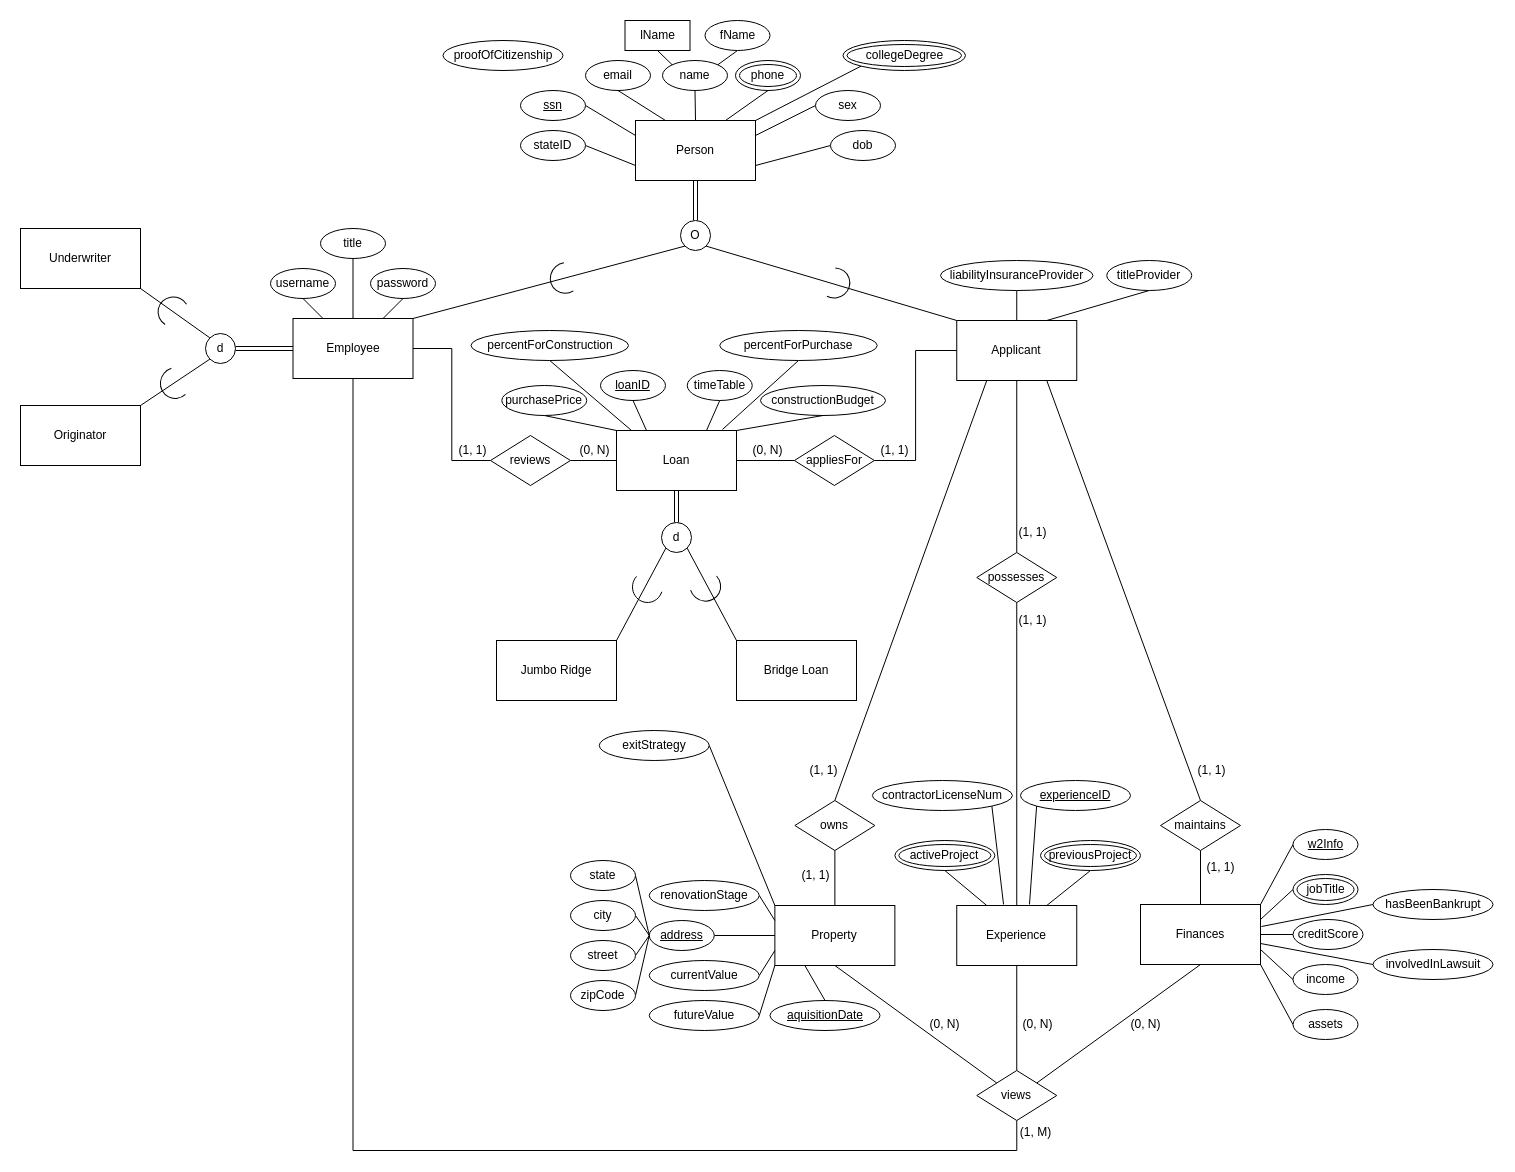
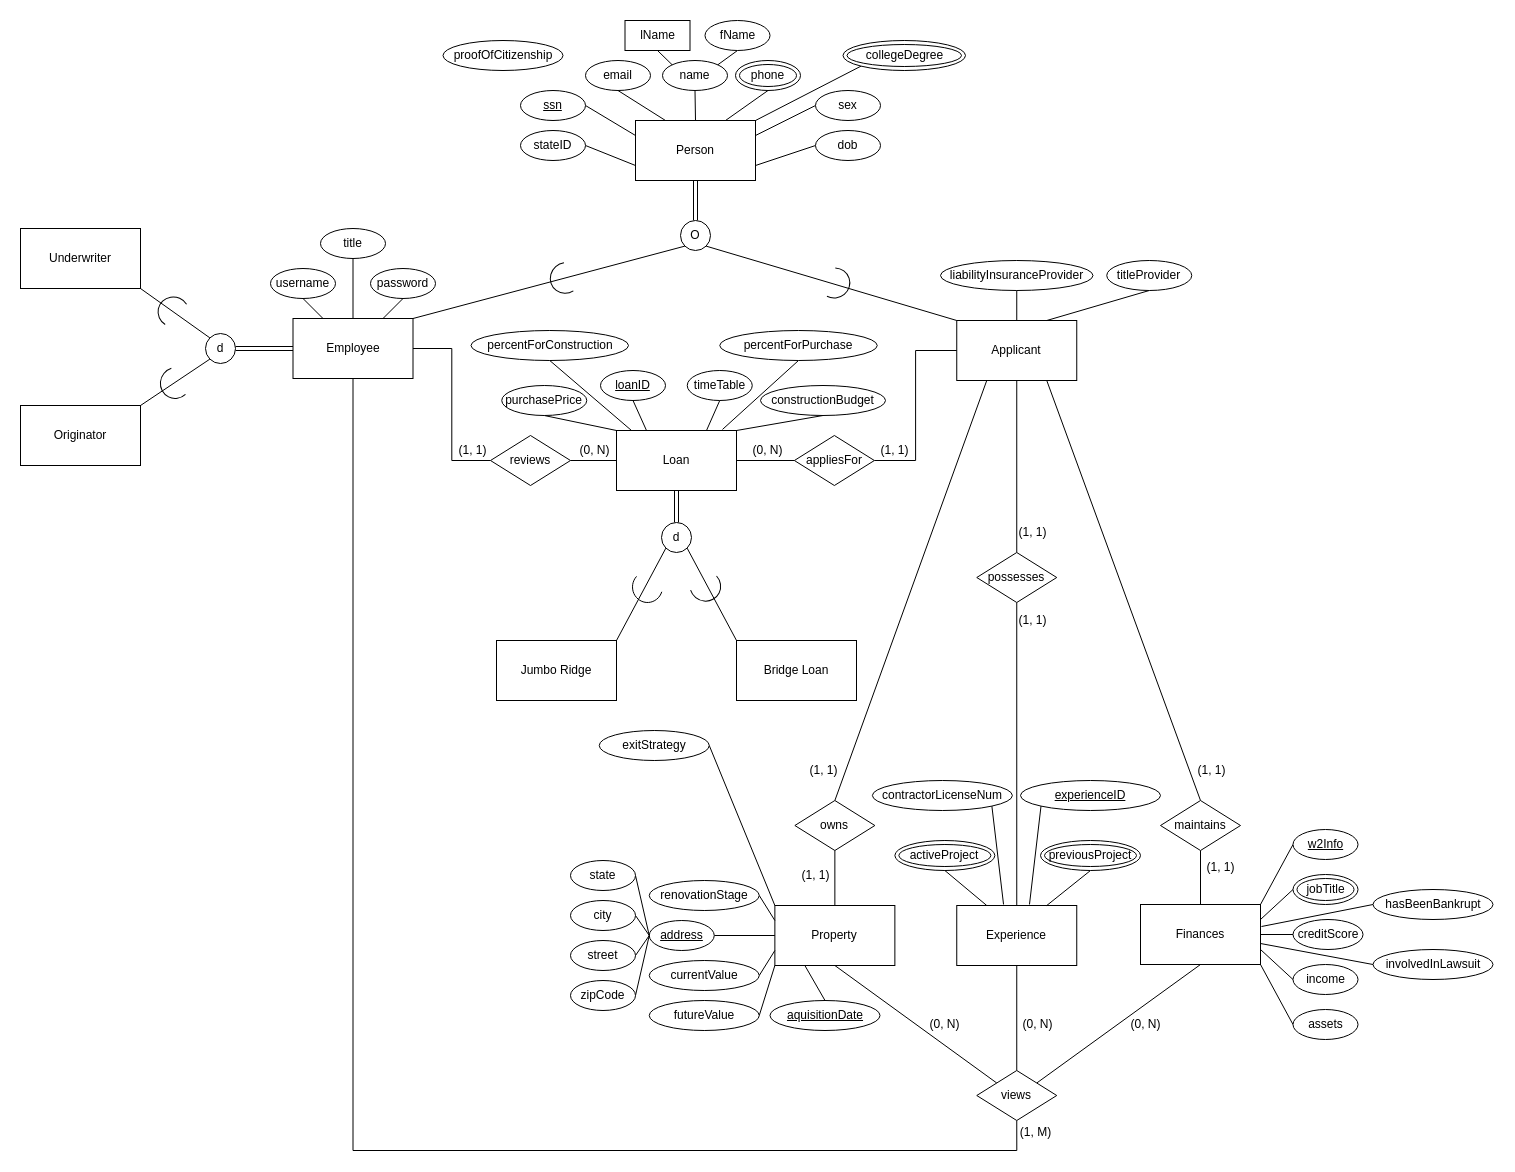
(863, 146) -> (848, 146)
(1076, 796) -> (1091, 796)
